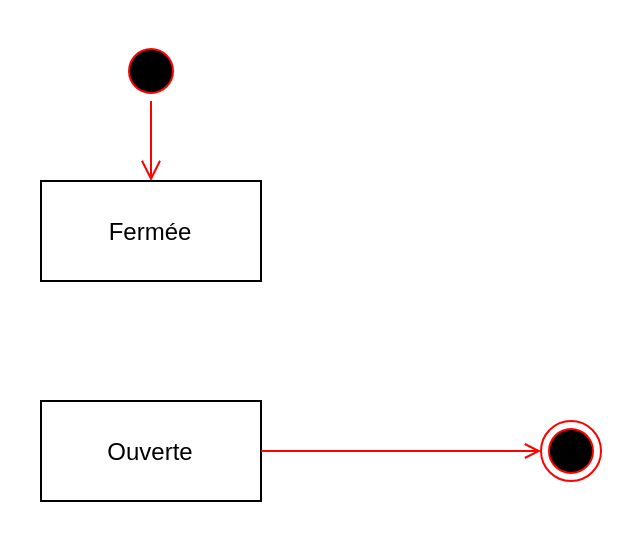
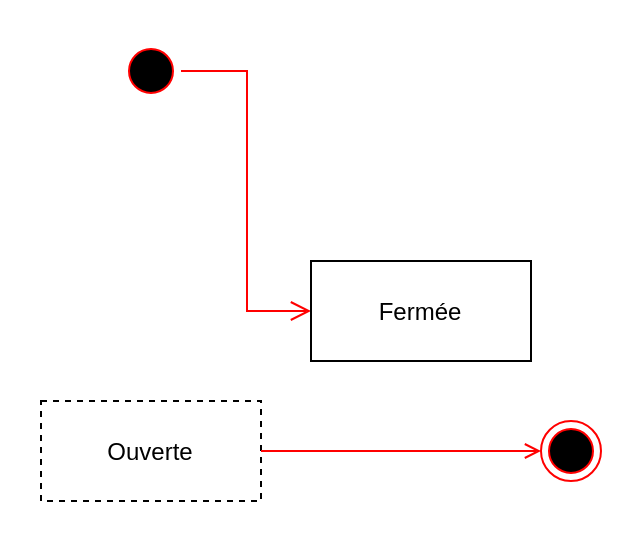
(151, 231) -> (421, 311)
(151, 451) -> (151, 451)
